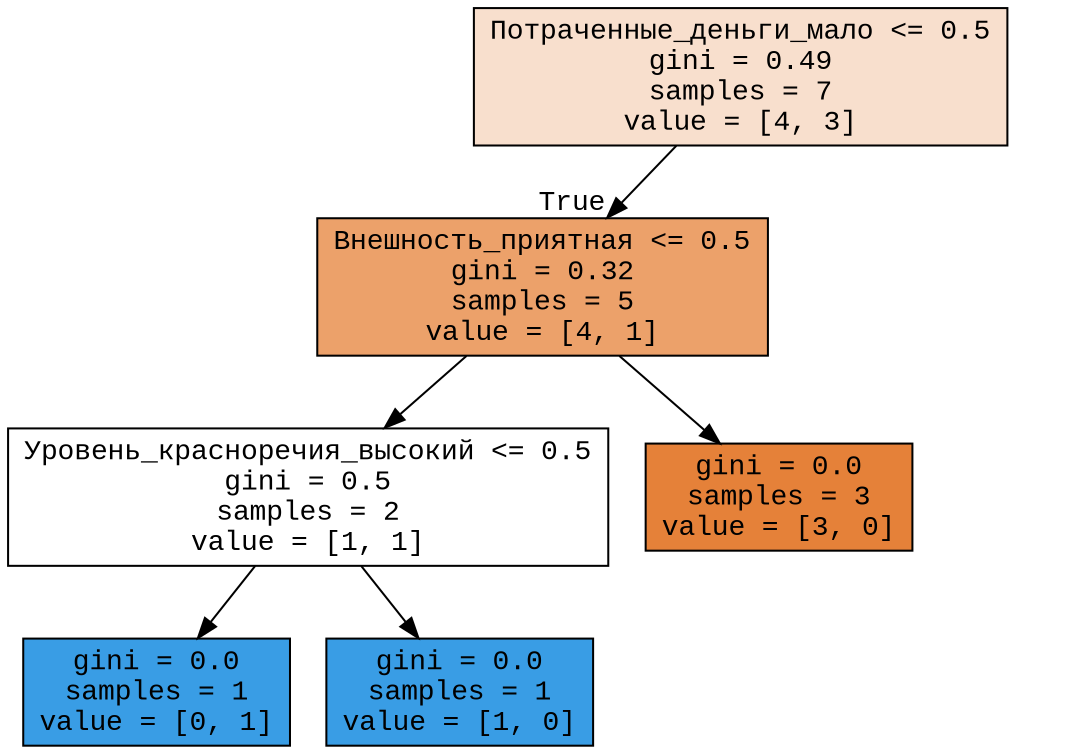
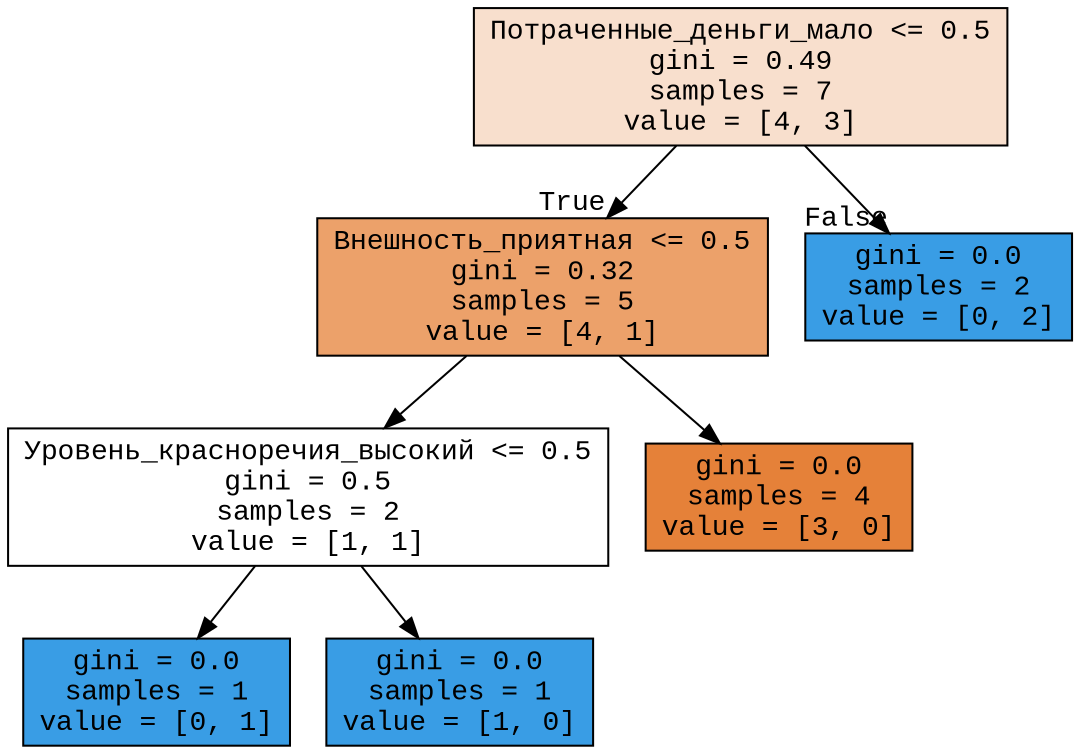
none -> (939, 287)
(779, 497) -> (779, 497)
